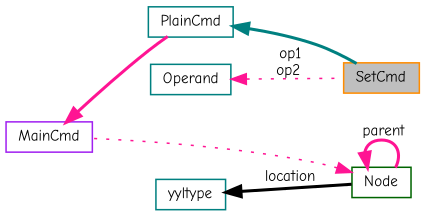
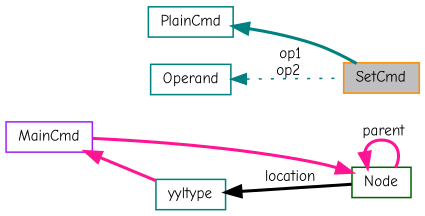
(122, 73) -> (128, 169)
(295, 79) -> (295, 79)
(216, 148) -> (216, 148)
